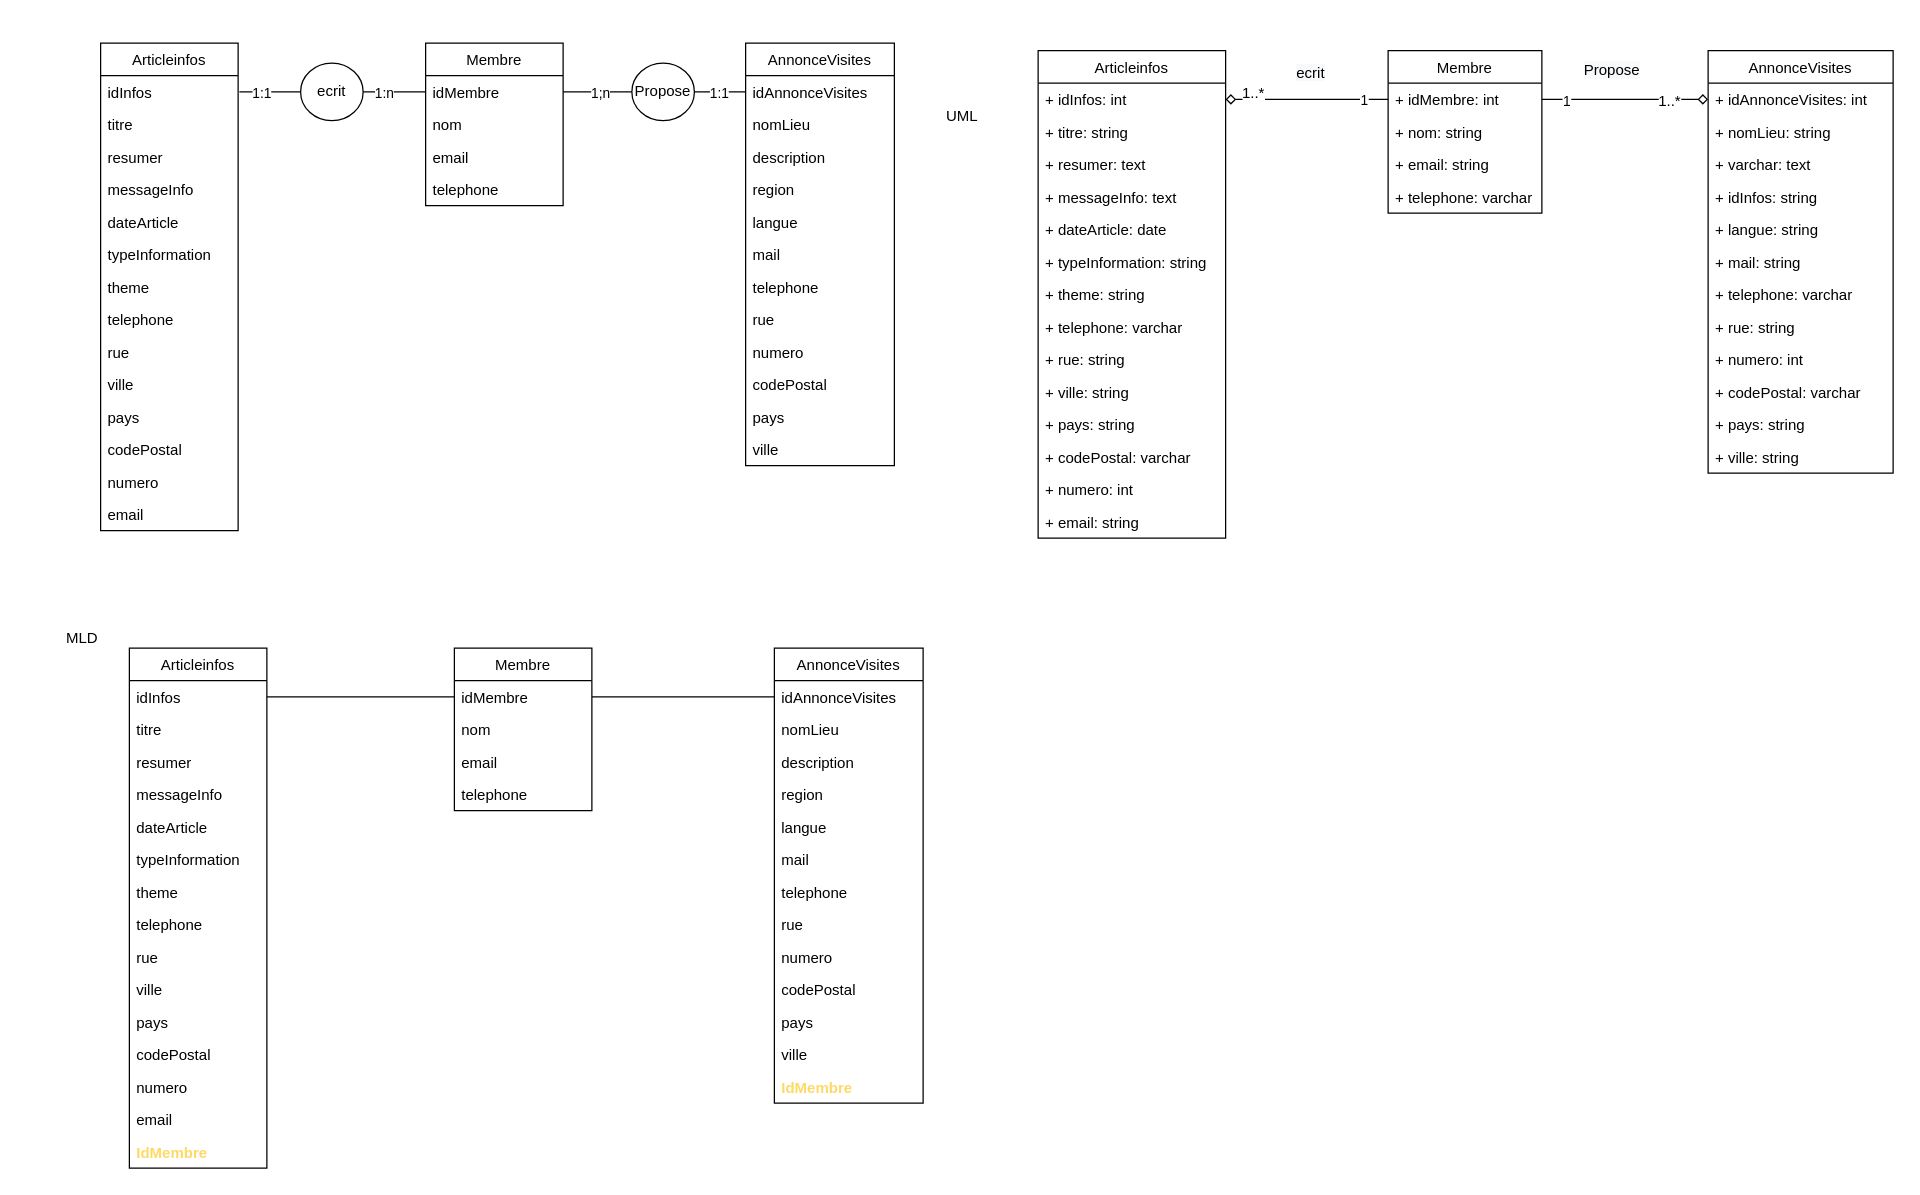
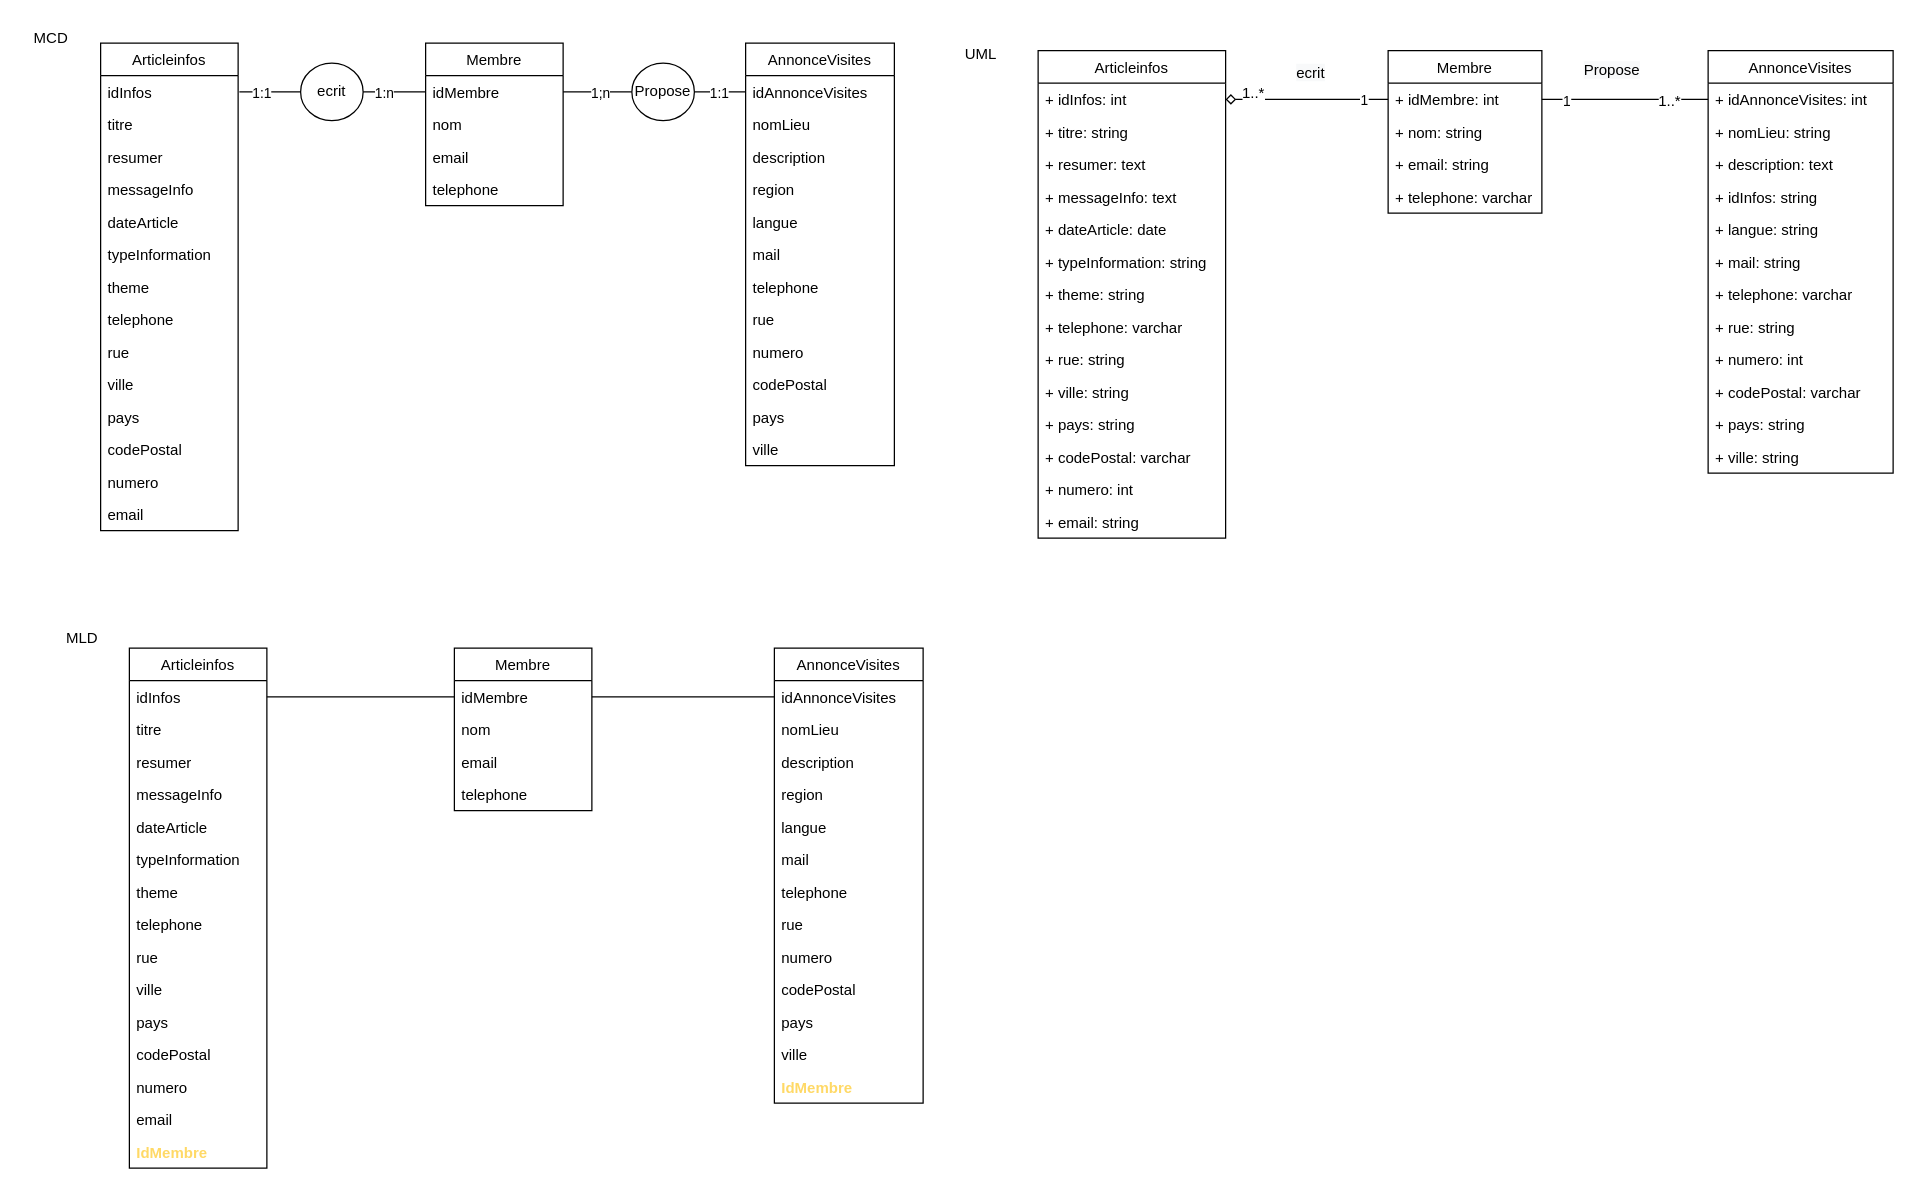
none -> (51, 38)
(1697, 99) -> (1702, 99)
(962, 117) -> (981, 54)
(1772, 165) -> (1785, 165)
